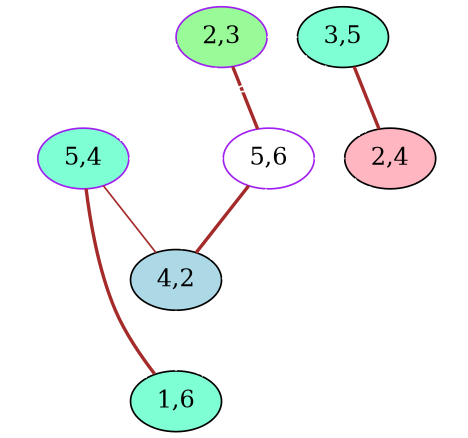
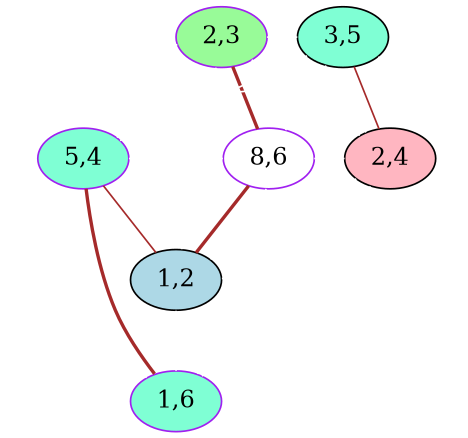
(367, 98) -> (367, 98)
(269, 158) -> (269, 158)
(176, 280) -> (176, 280)
(176, 401) -> (176, 401)
